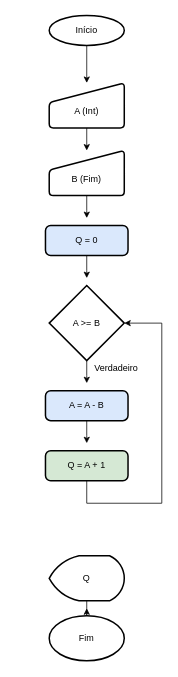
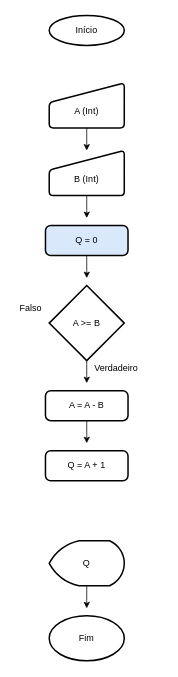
(87, 62) -> none
(87, 173) -> (87, 173)
none -> (30, 308)
(87, 405) -> (87, 405)
(162, 460) -> none
(87, 465) -> (87, 465)
(87, 578) -> (87, 563)
